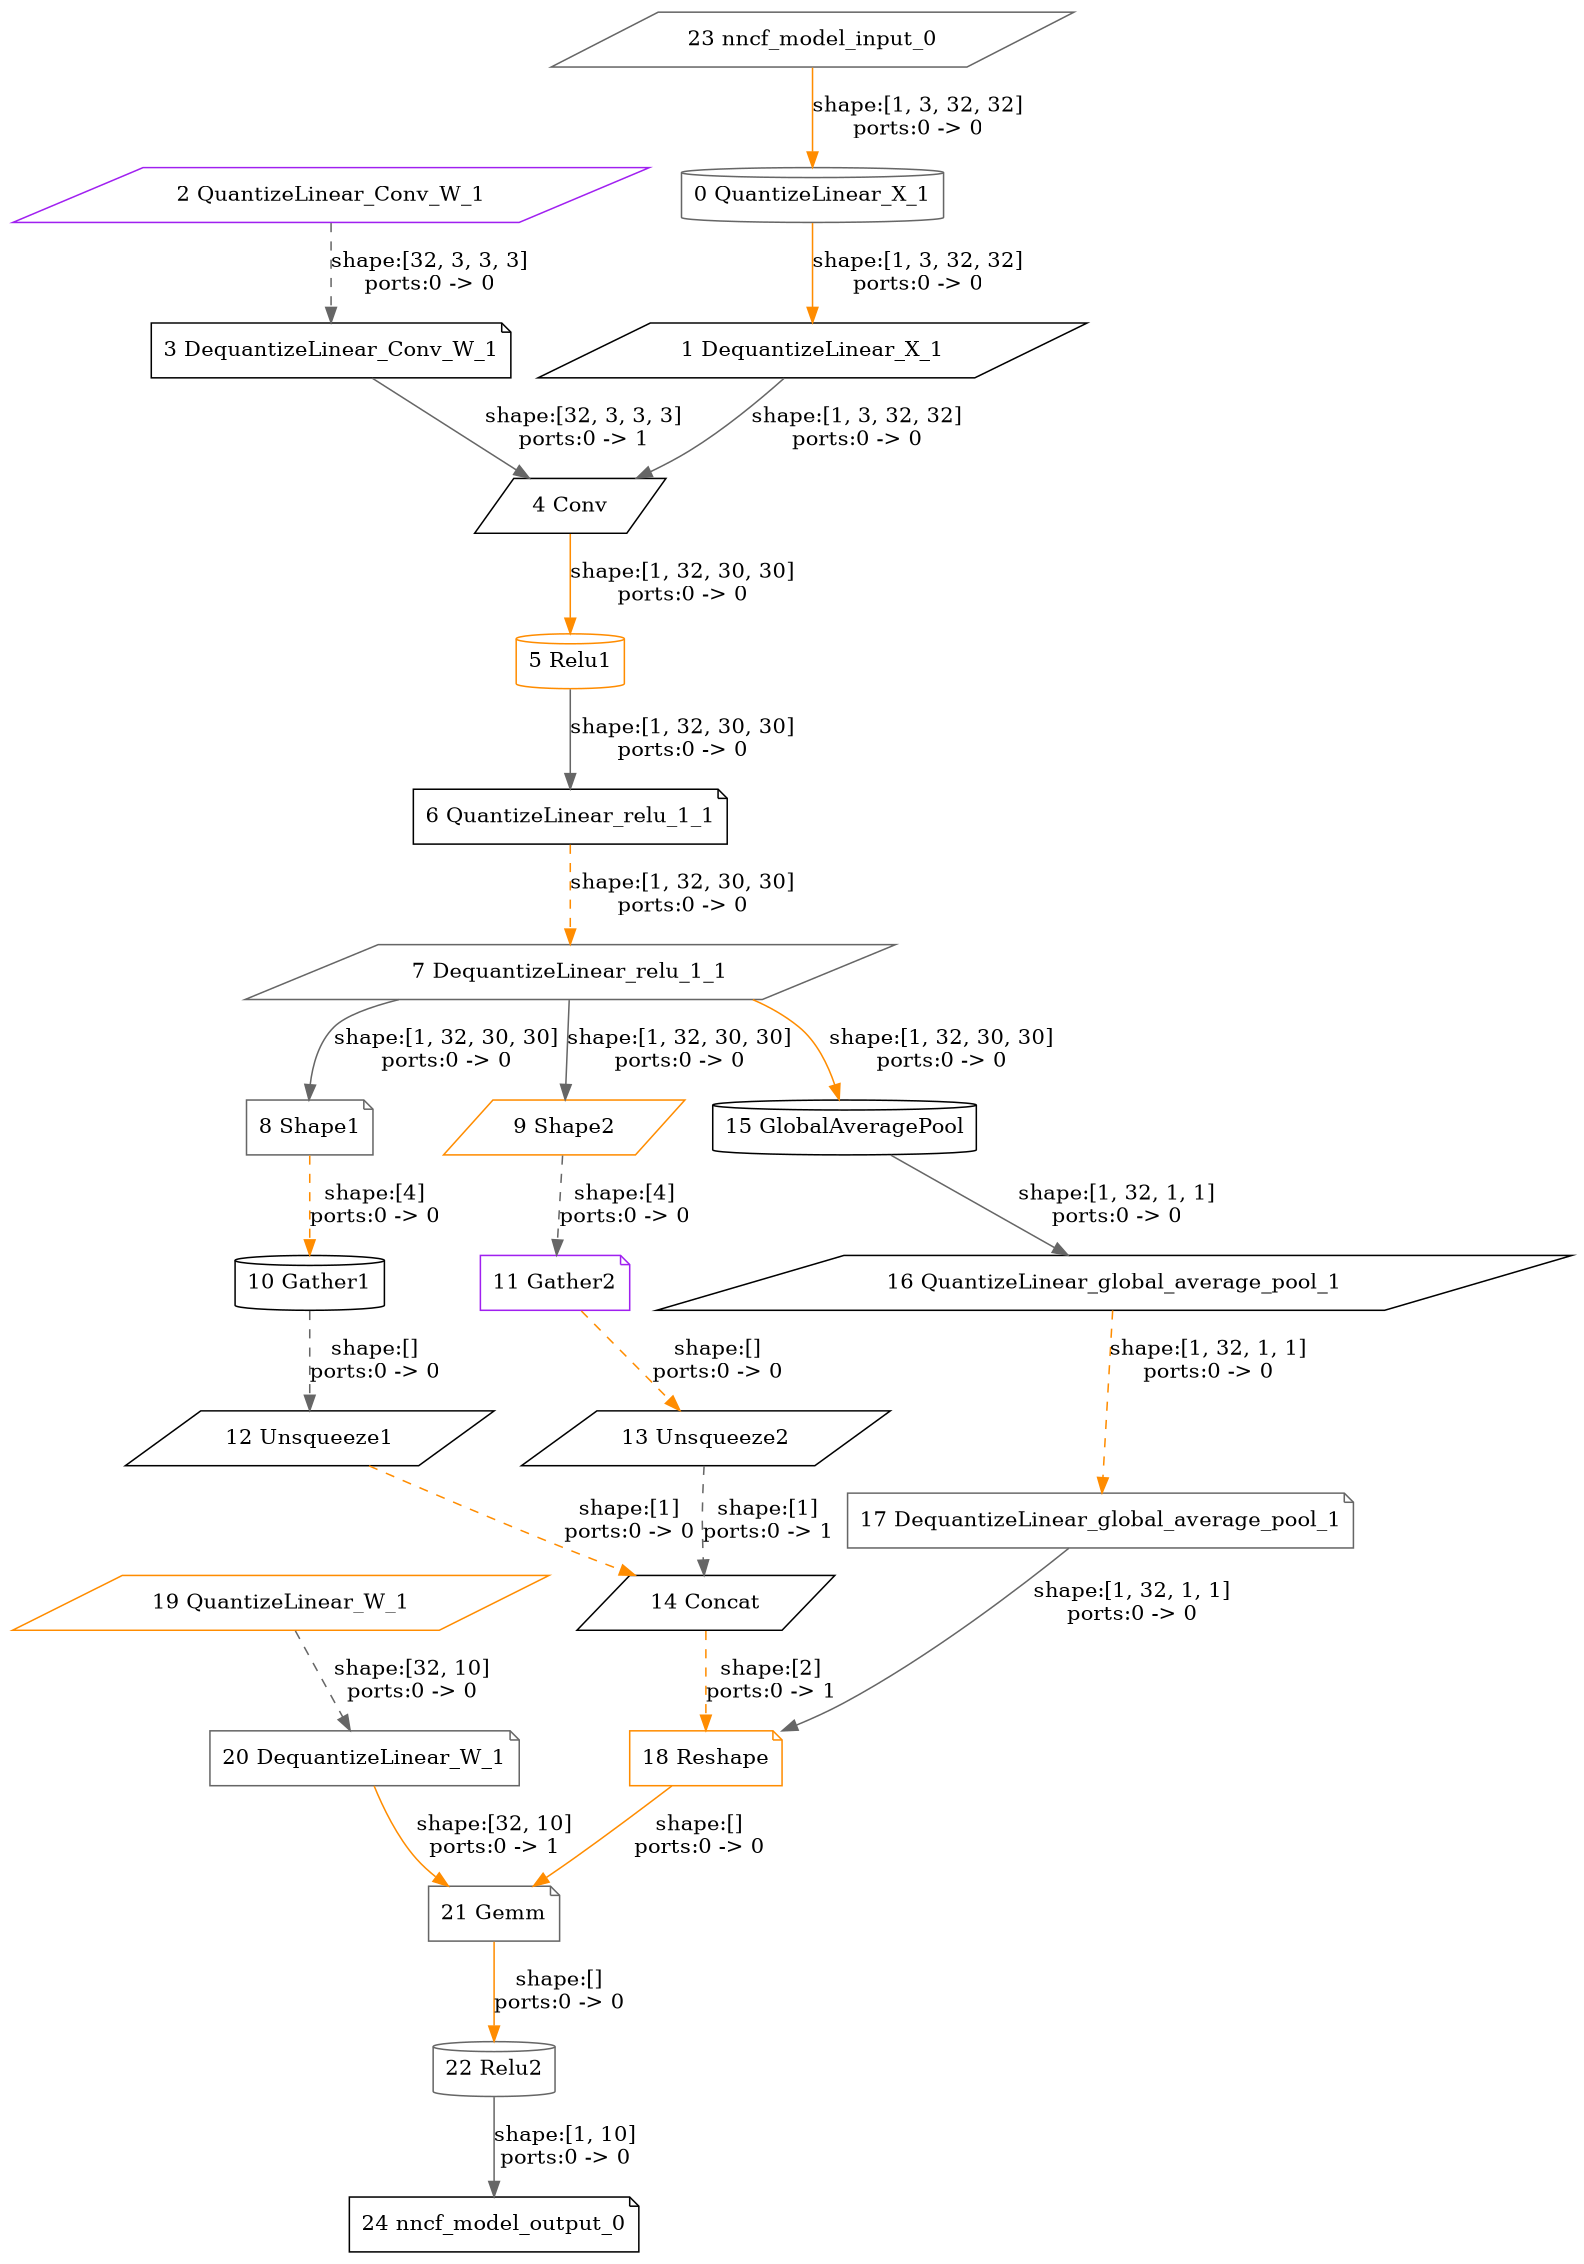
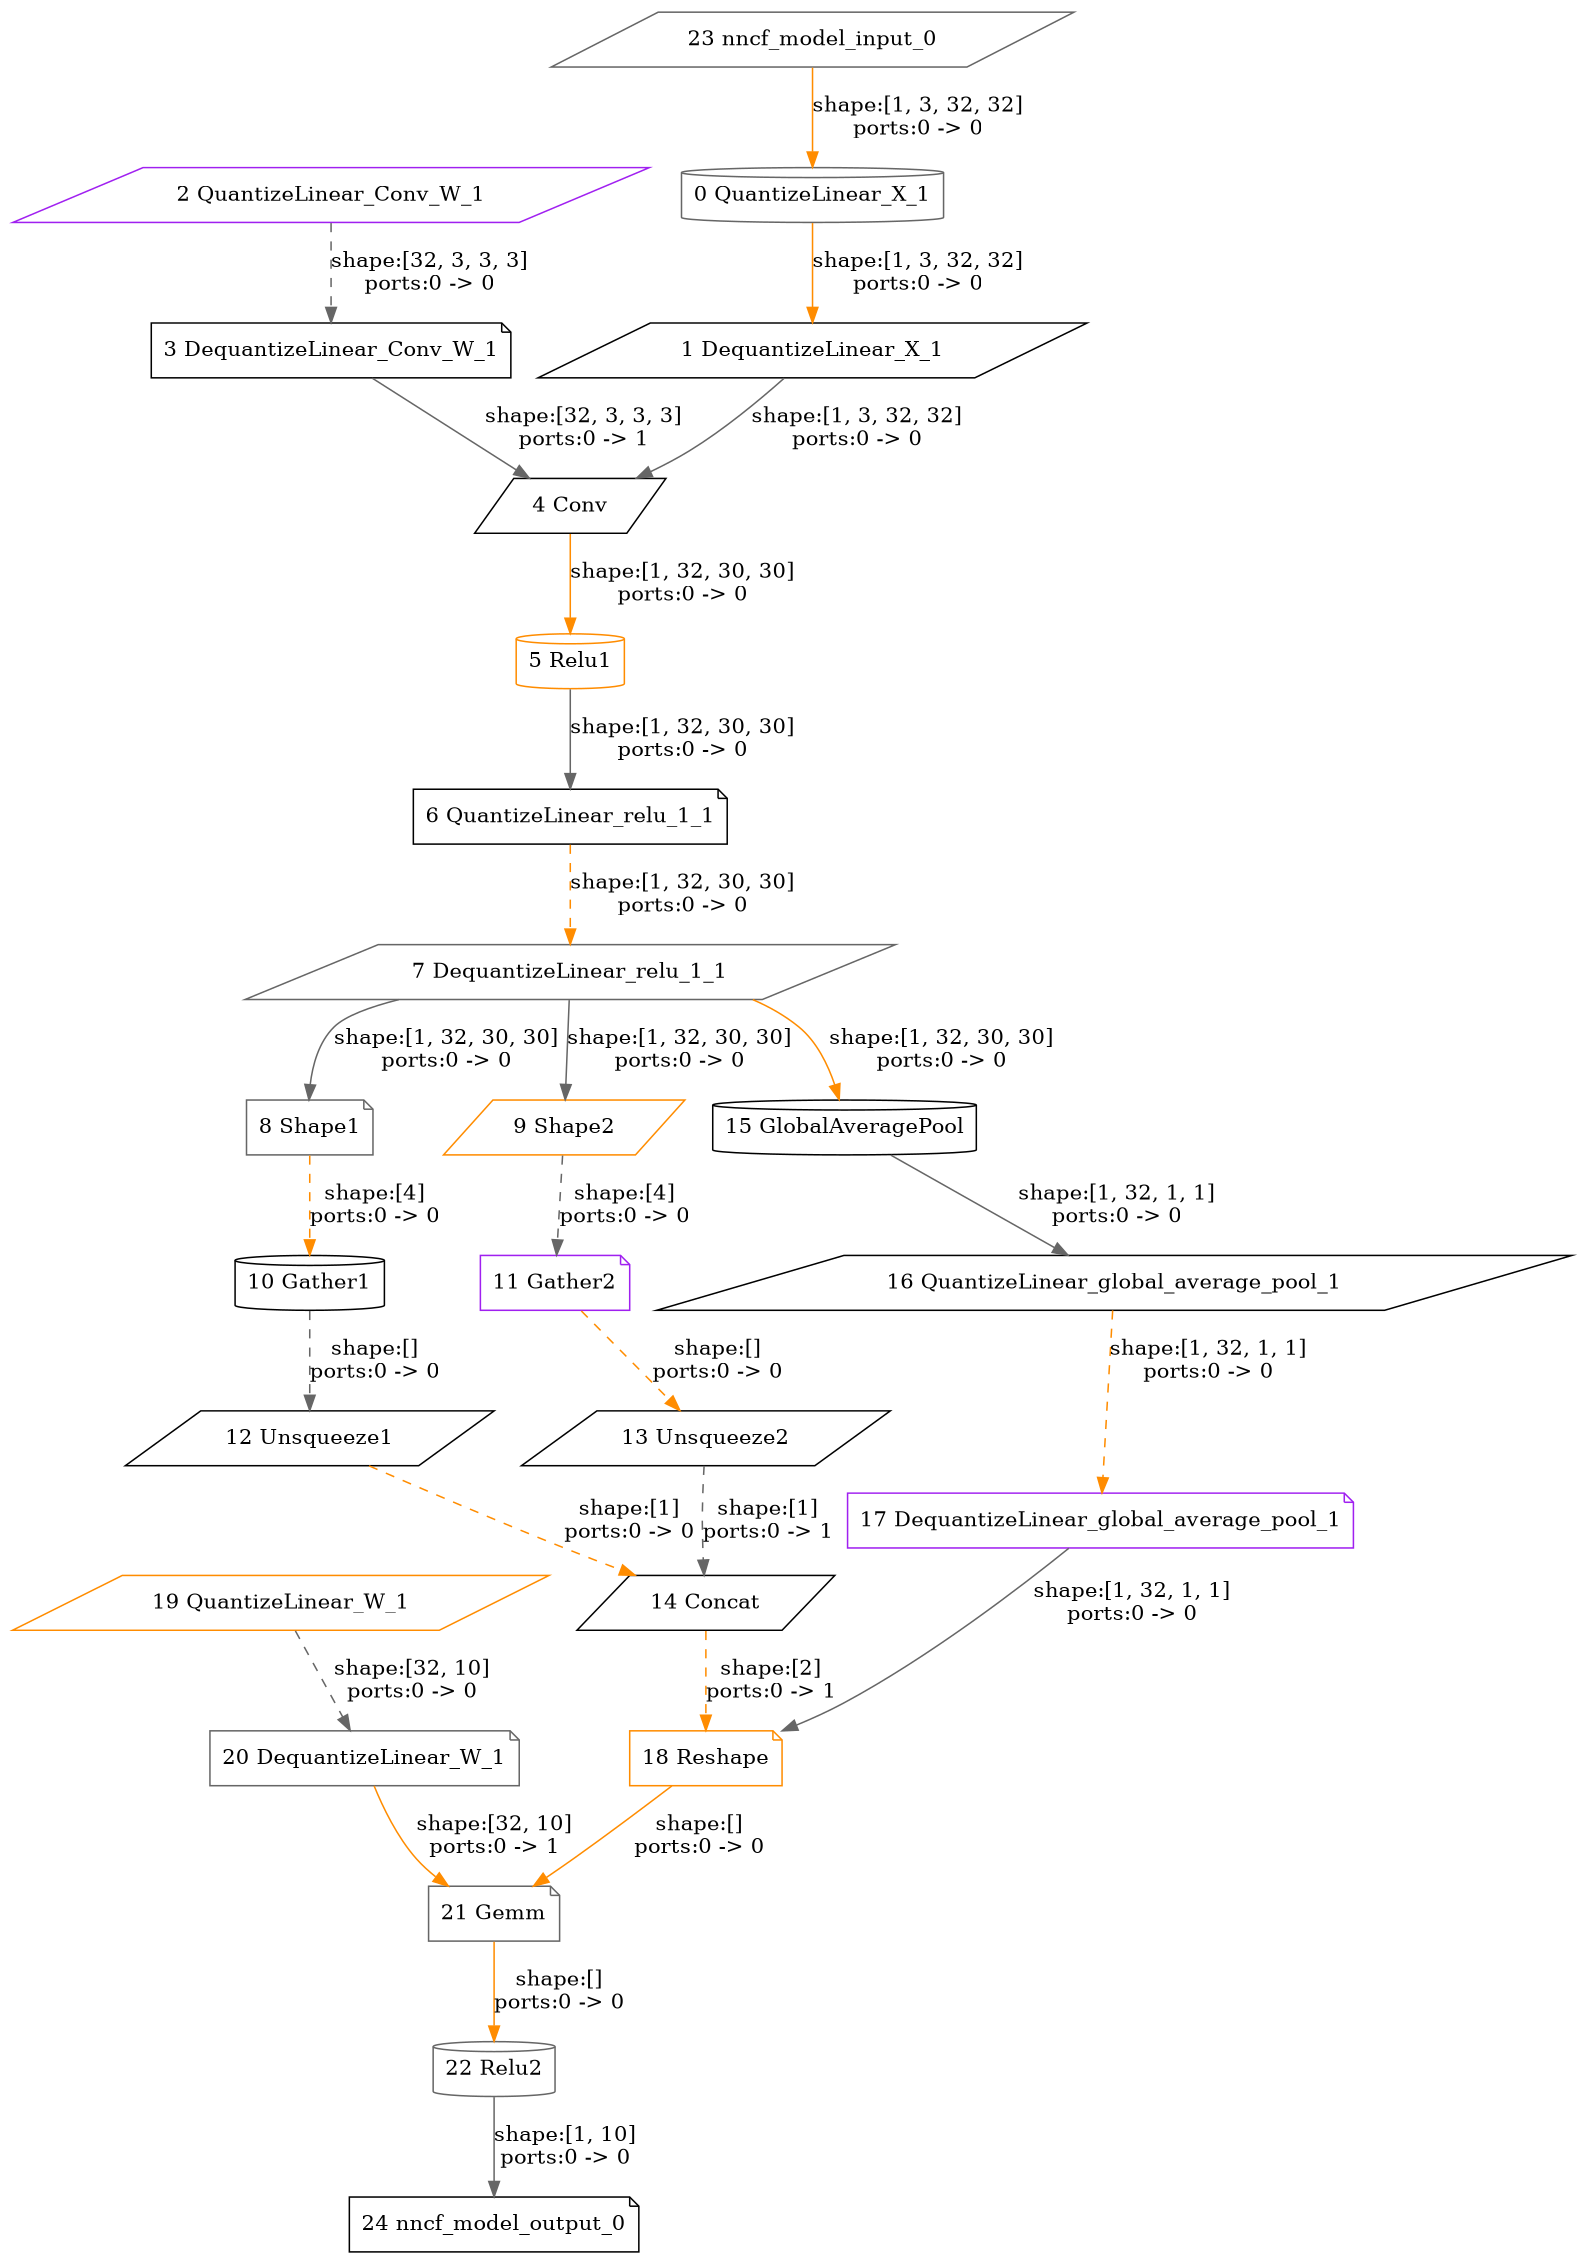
(1100, 1521) -> (1100, 1521)
